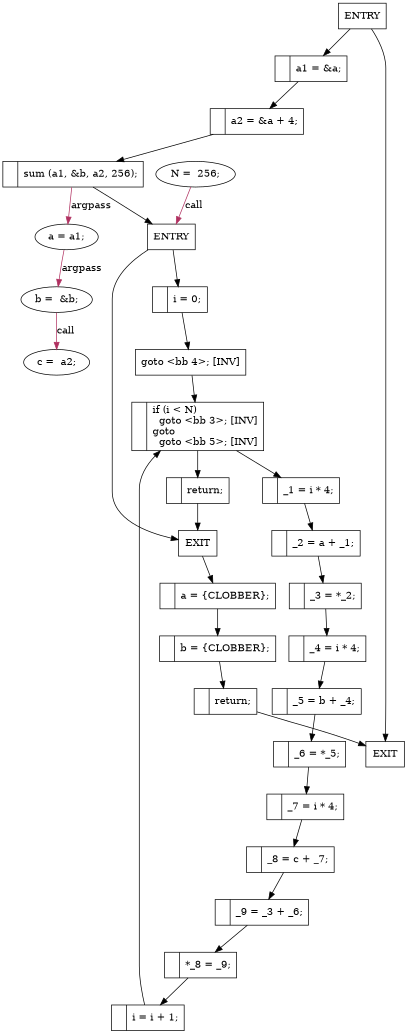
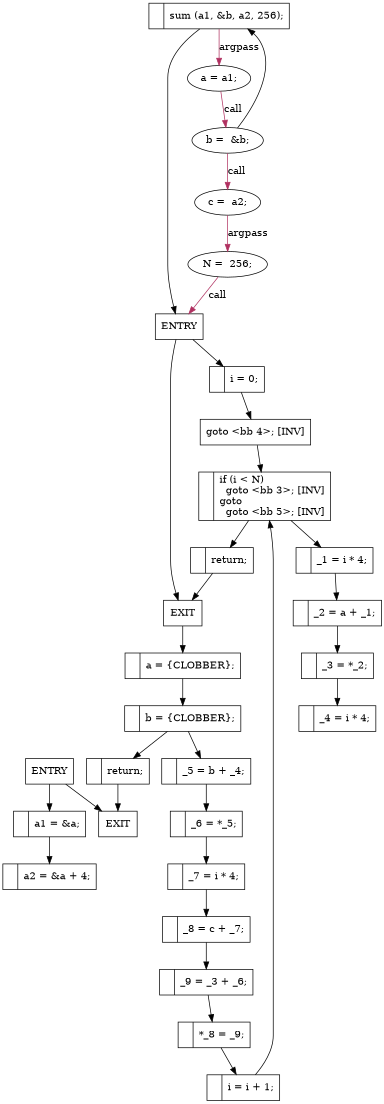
(168, 147) -> (263, 82)
none -> (228, 230)
(82, 268) -> (233, 109)
(323, 671) -> (193, 741)
